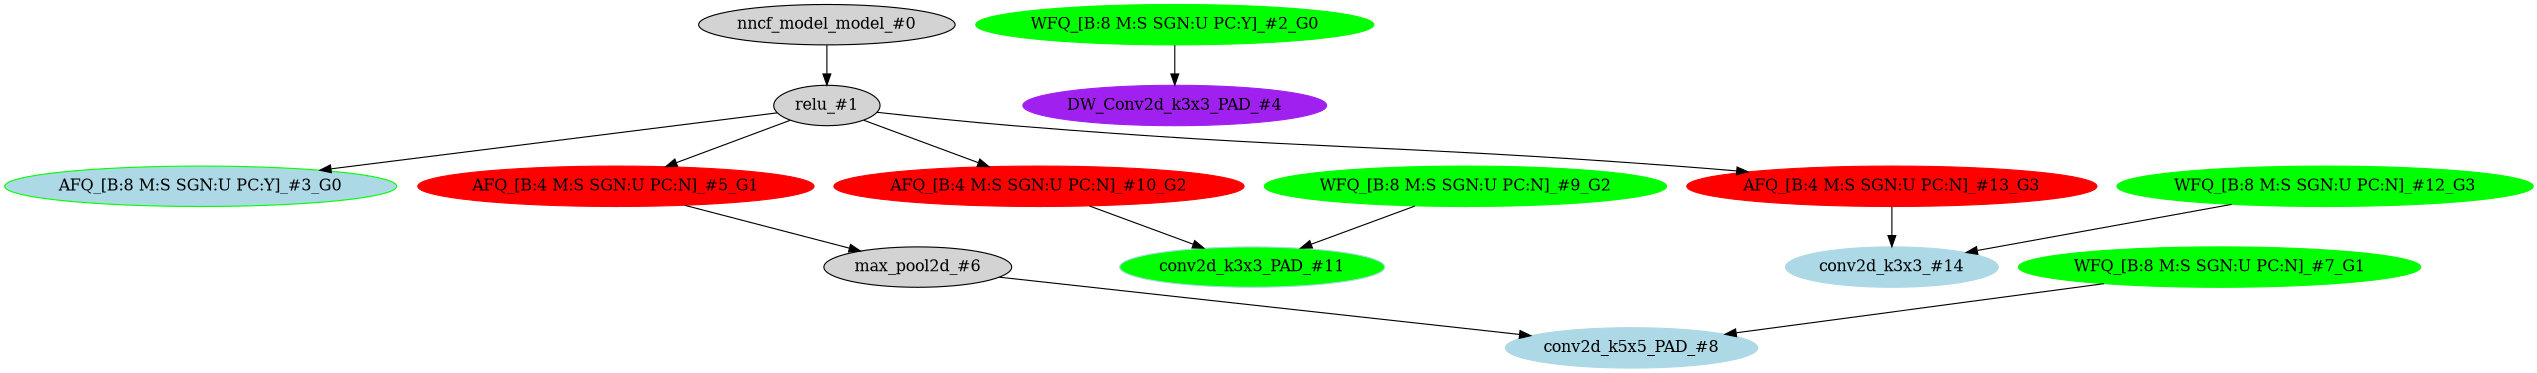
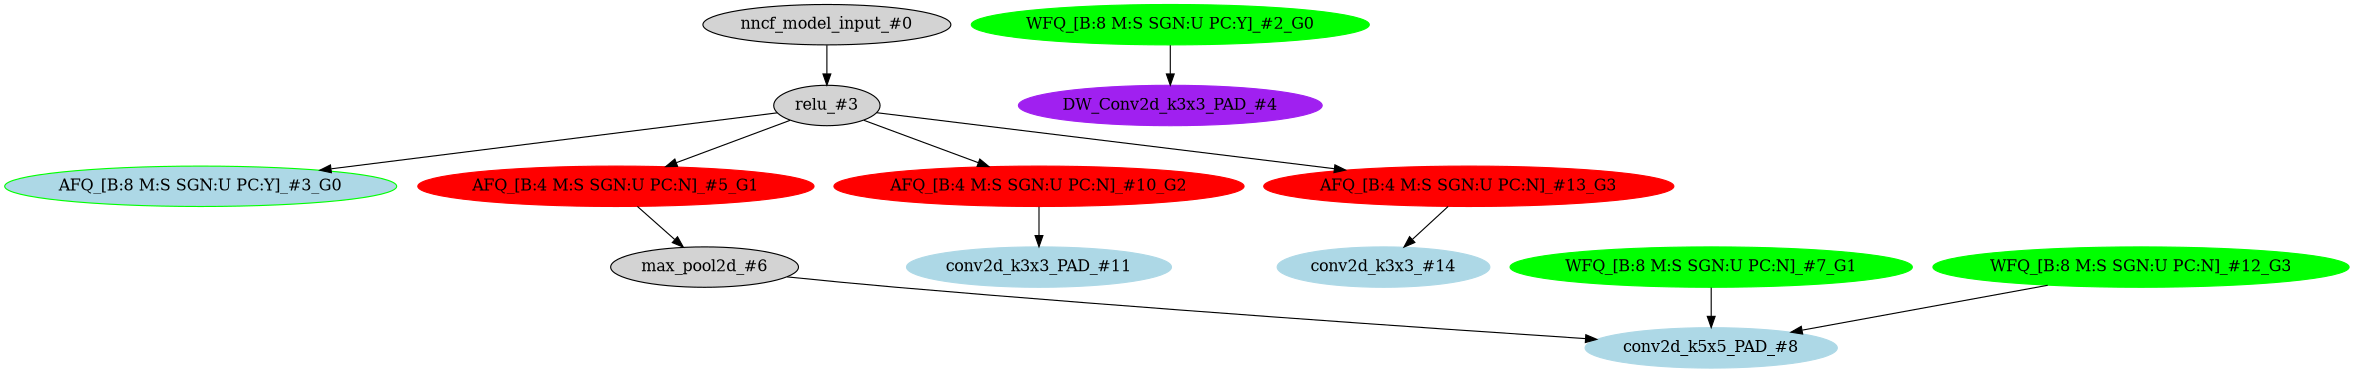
(827, 25) -> (827, 25)
(827, 105) -> (827, 105)
(1465, 186) -> none
(2105, 227) -> (1925, 308)
(1252, 267) -> (1039, 267)
